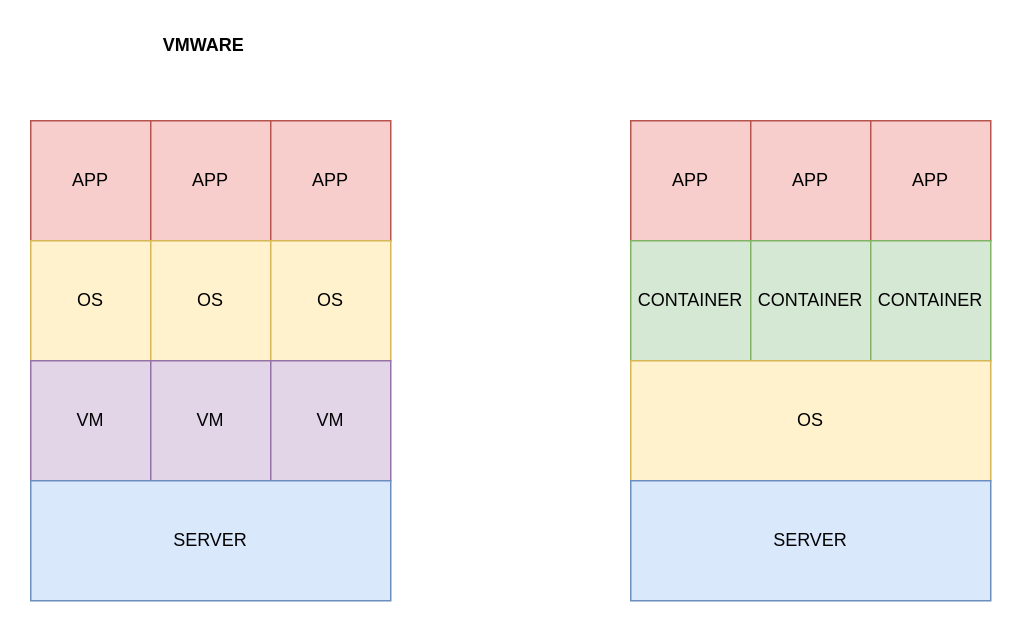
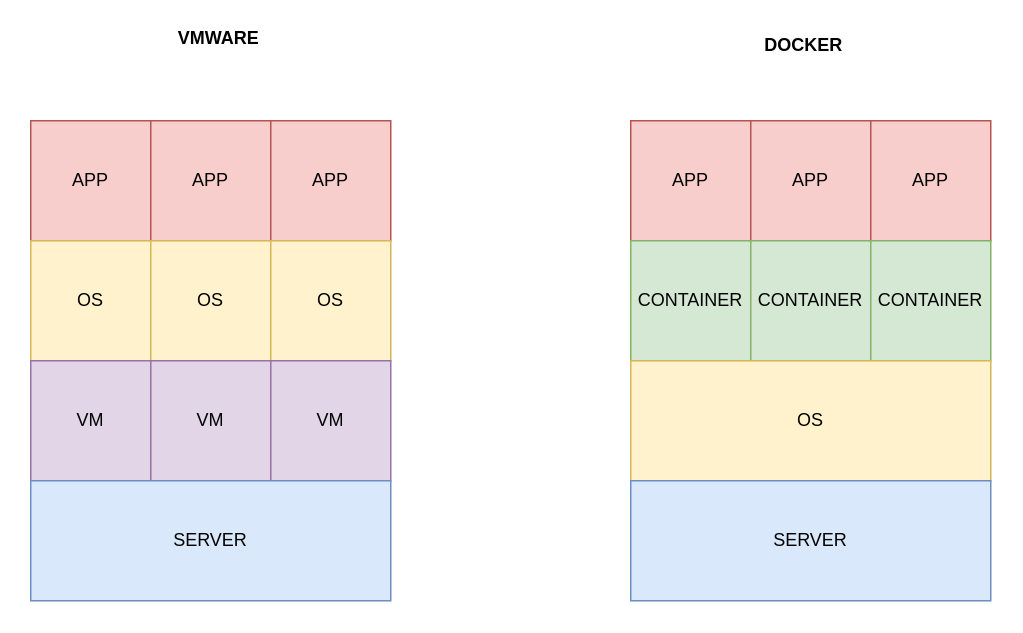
(203, 46) -> (218, 38)
none -> (803, 46)
